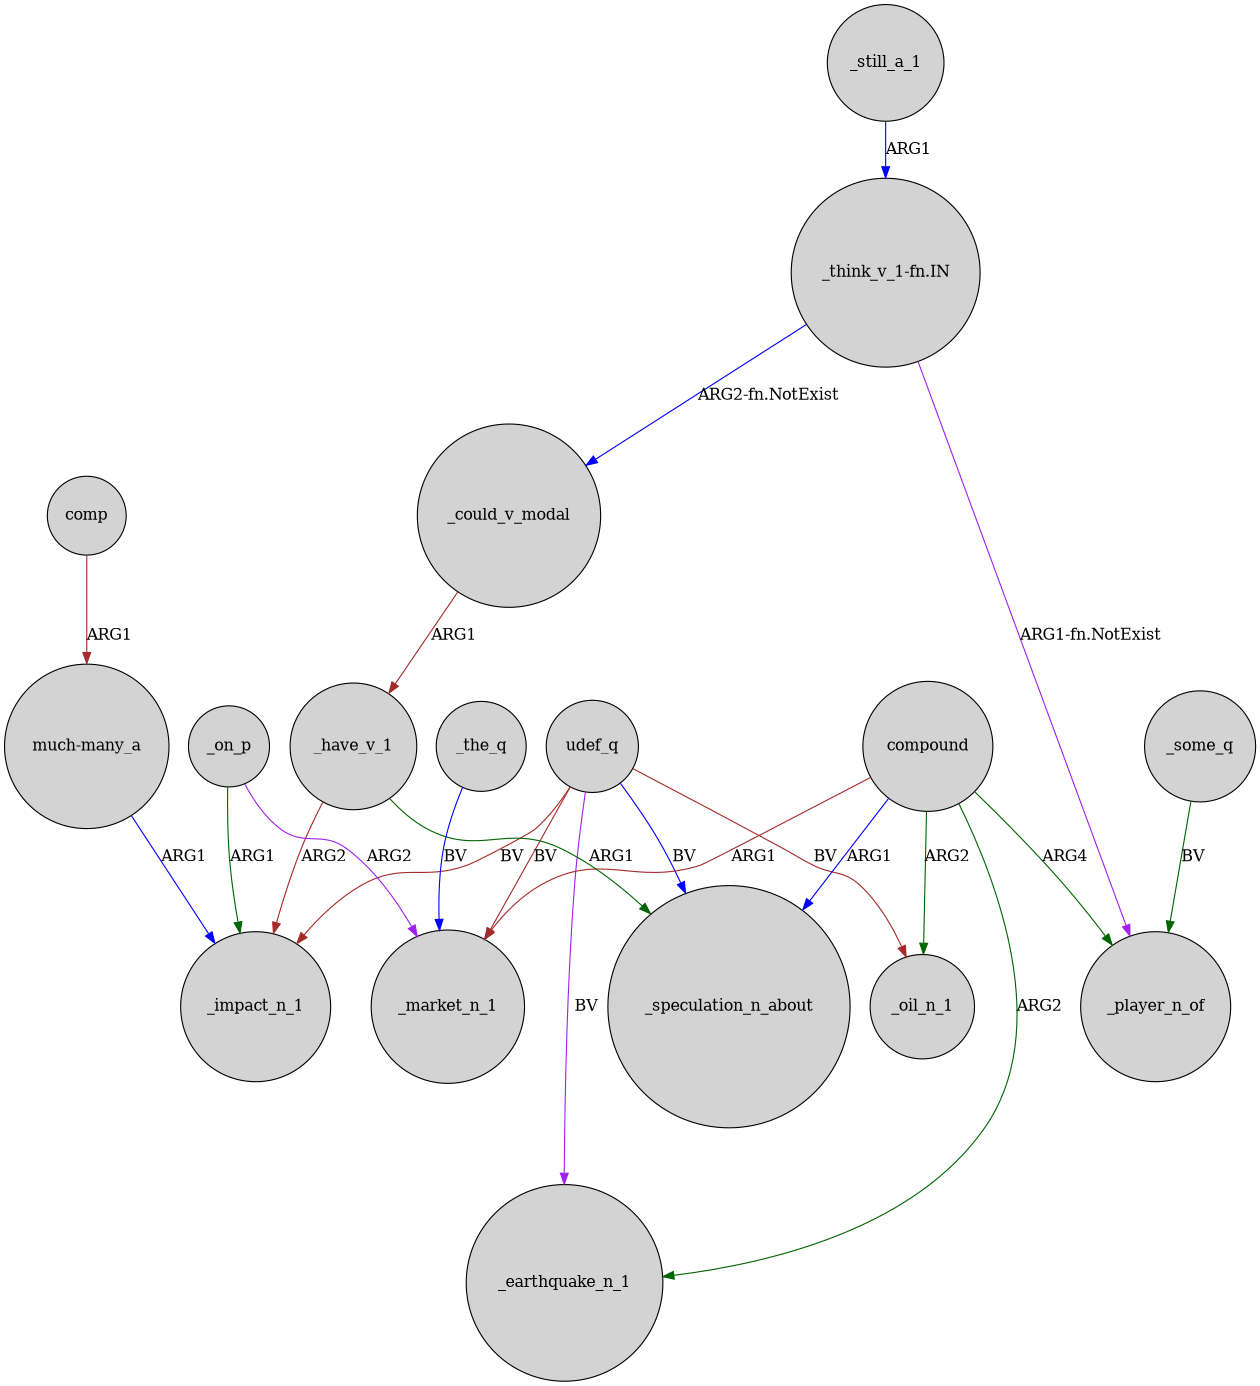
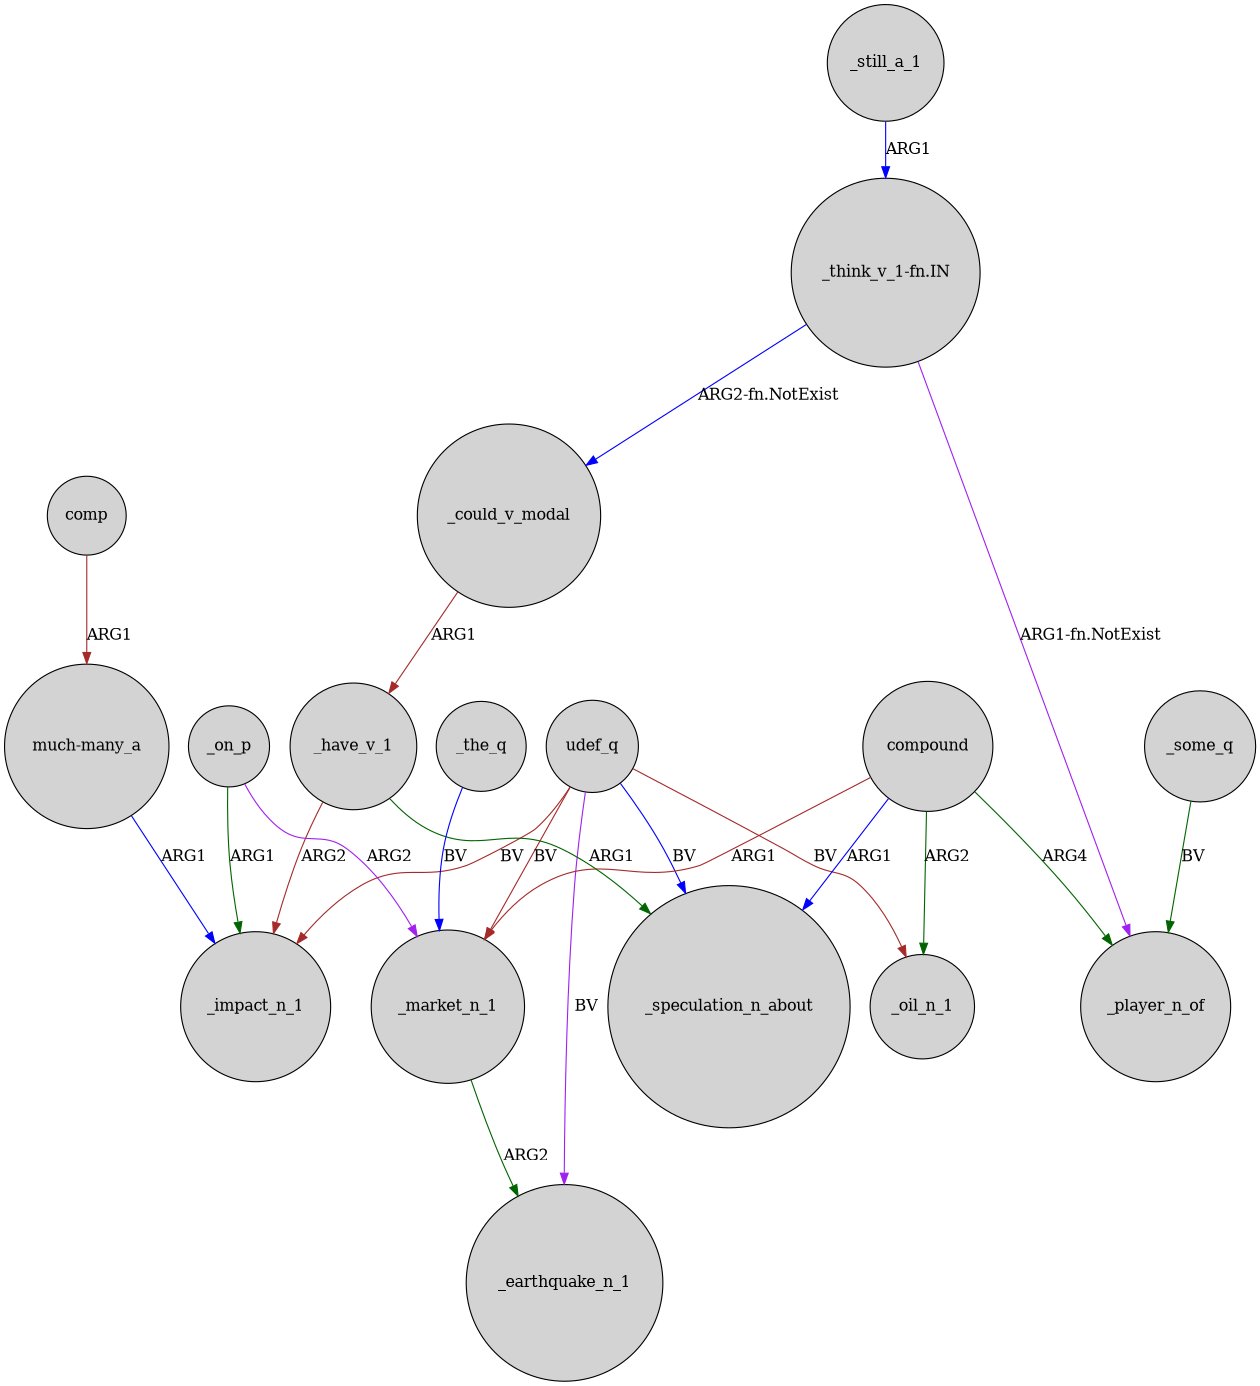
(980, 1133) -> (491, 1133)
